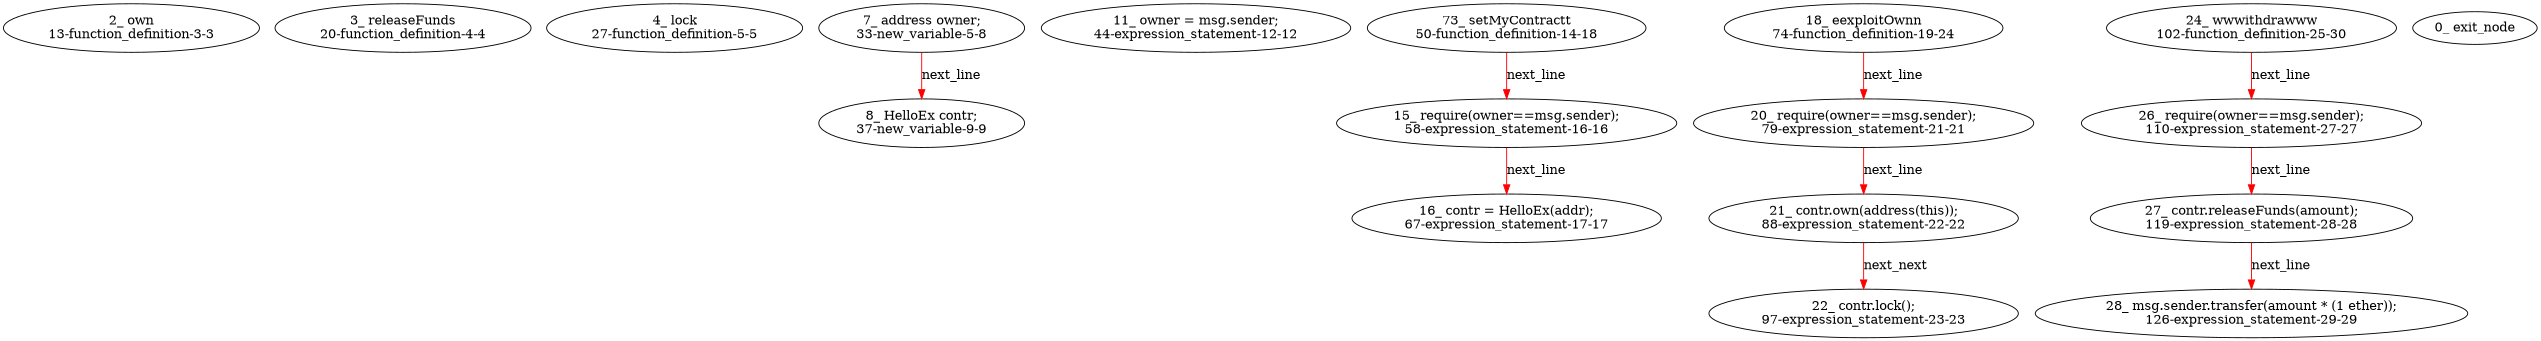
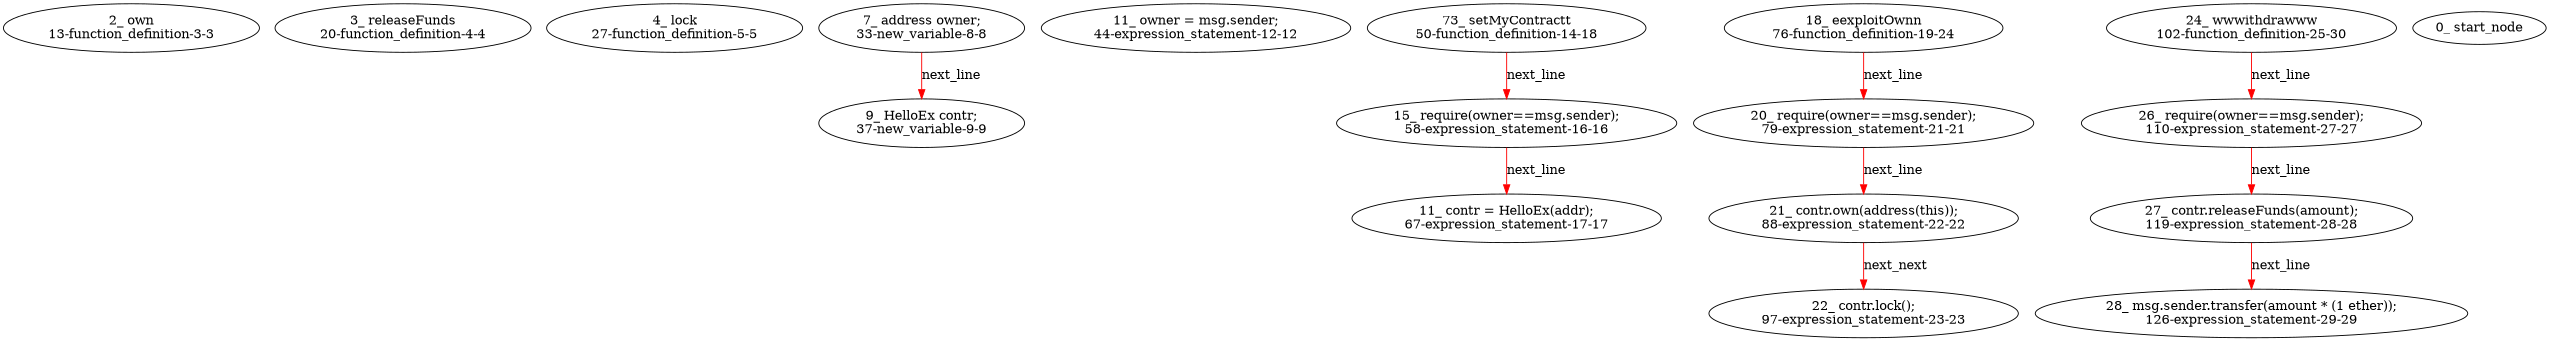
(922, 28) -> (922, 28)
(1864, 28) -> (1864, 28)
(2475, 28) -> none
none -> (2479, 28)
(922, 123) -> (922, 123)
(1507, 218) -> (1507, 218)
